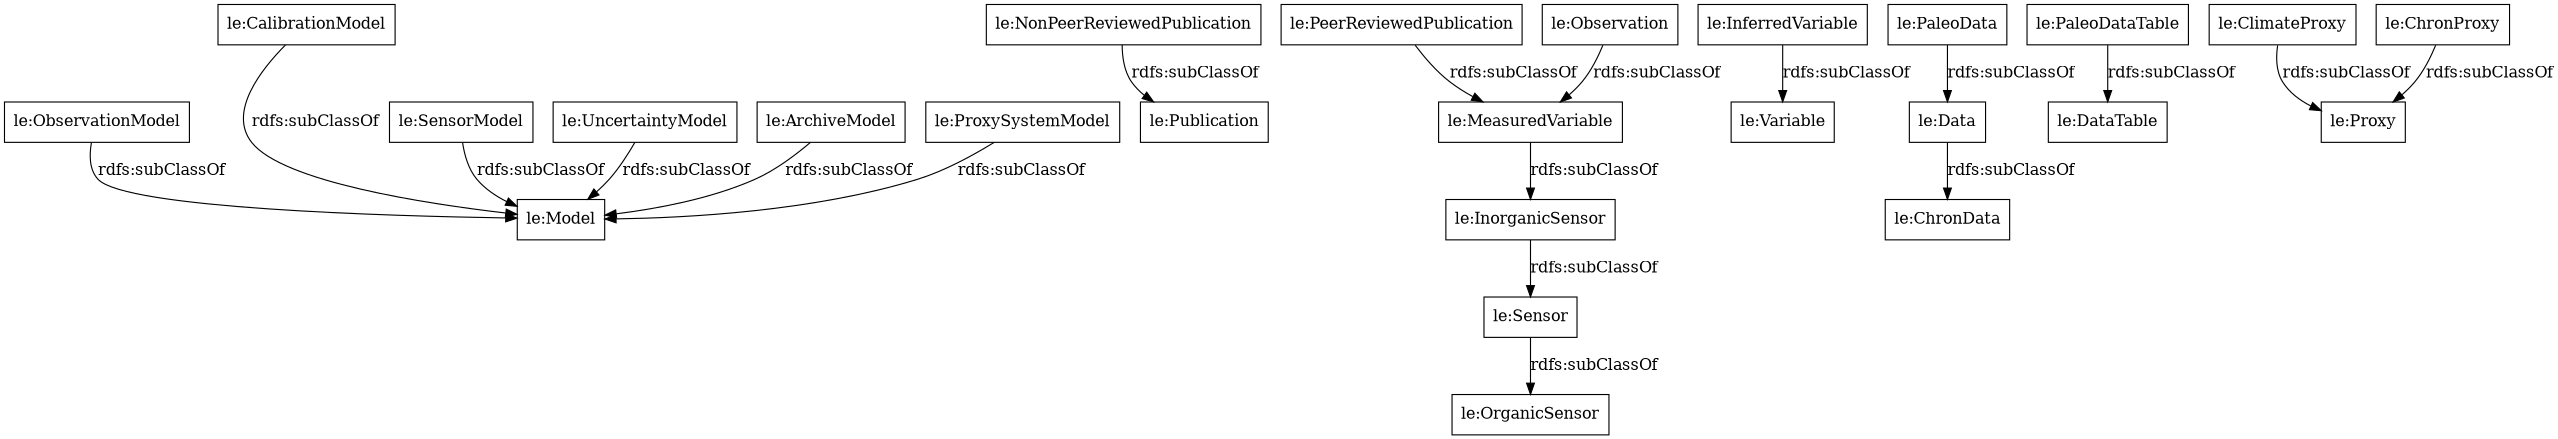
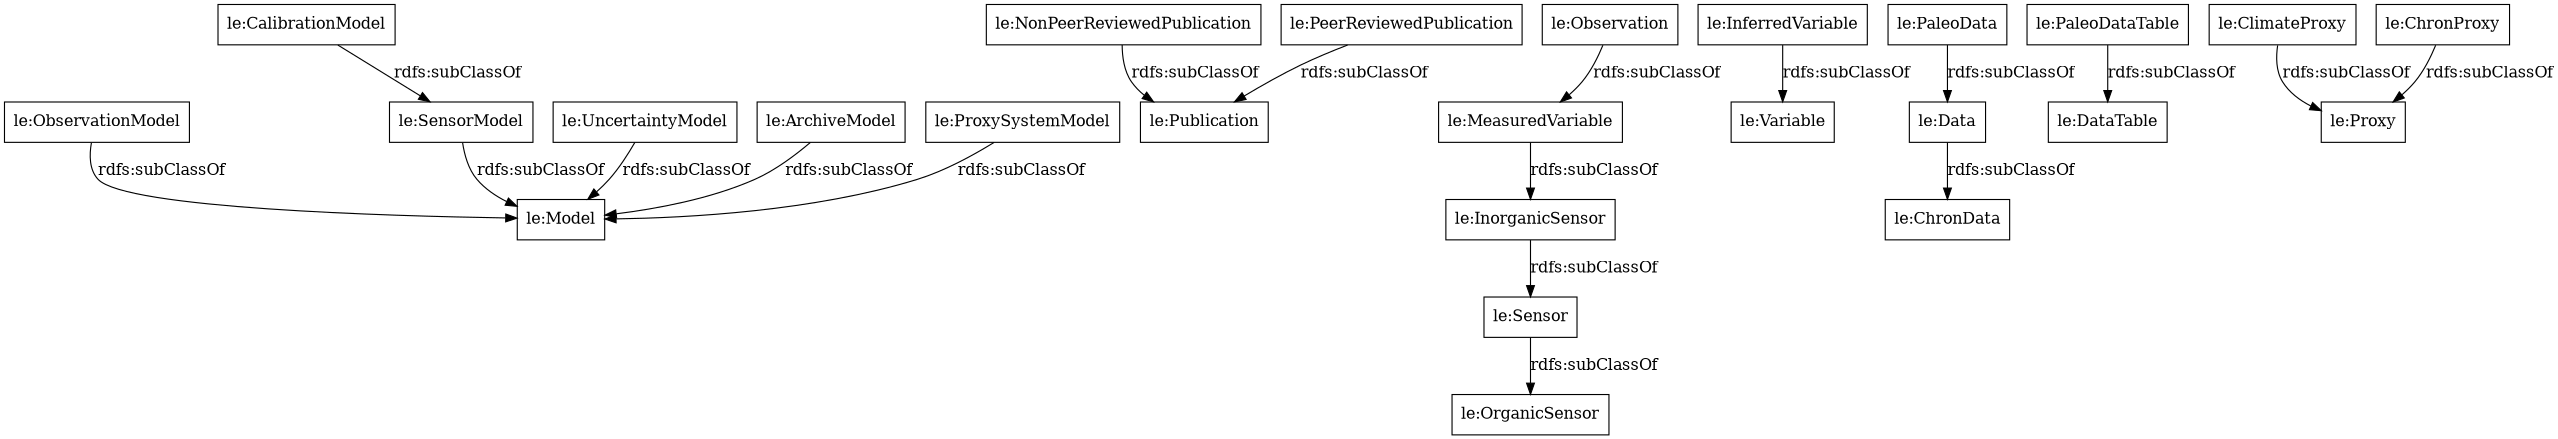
(1441, 74) -> (1295, 68)
(320, 178) -> (379, 70)
